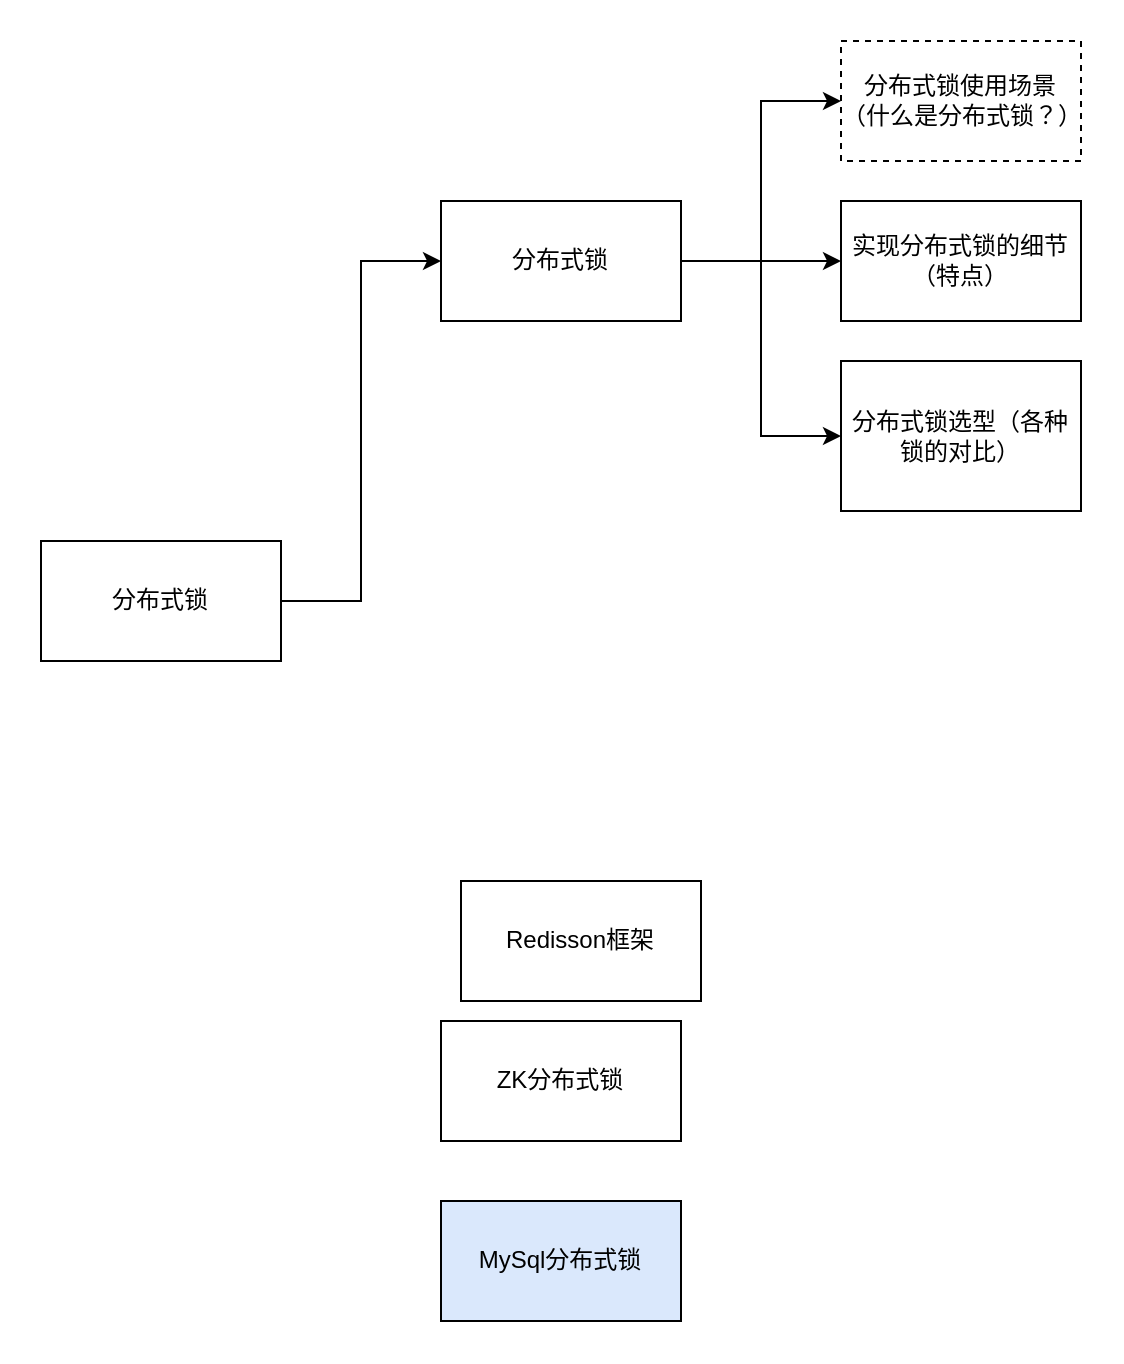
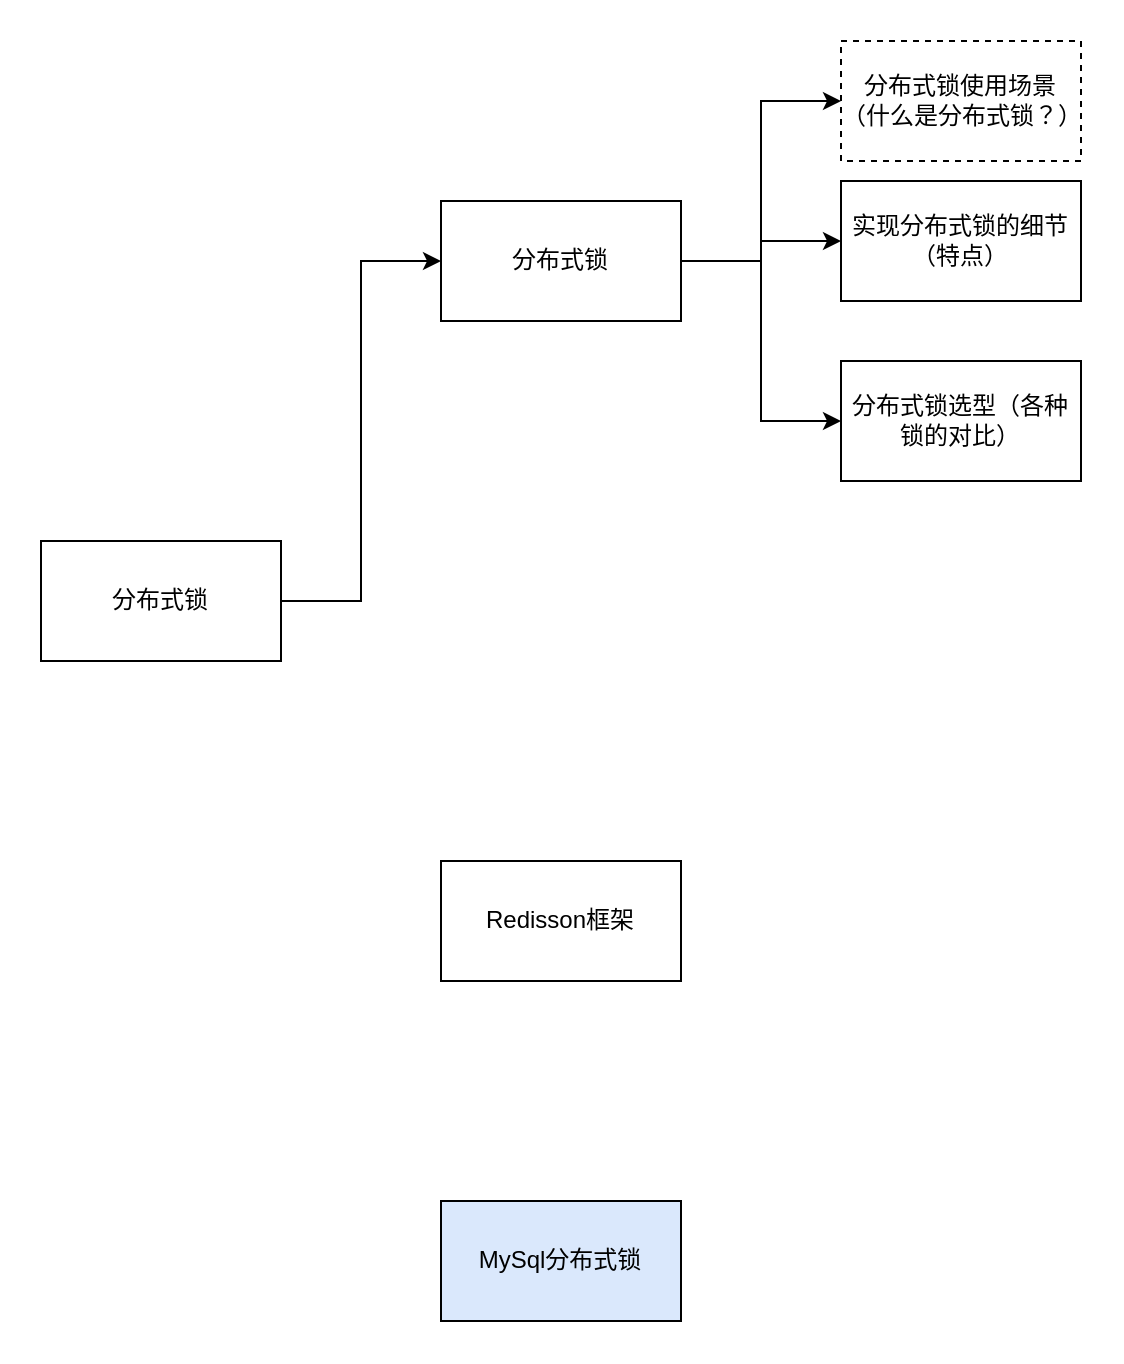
(961, 261) -> (961, 241)
(961, 436) -> (961, 421)
(581, 941) -> (561, 921)
(561, 1081) -> none
